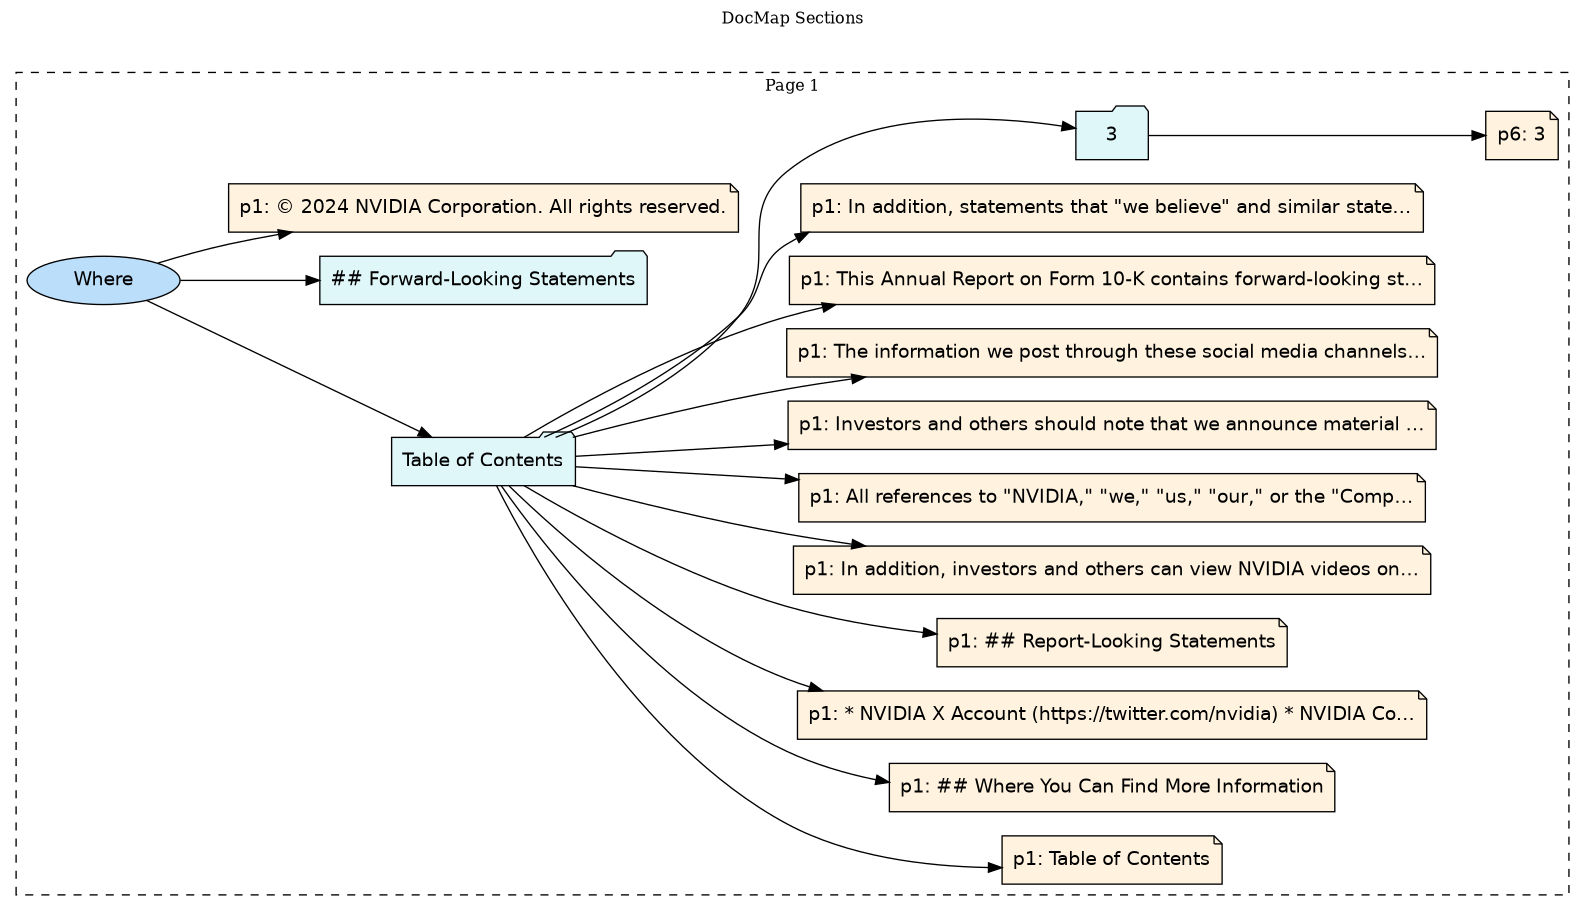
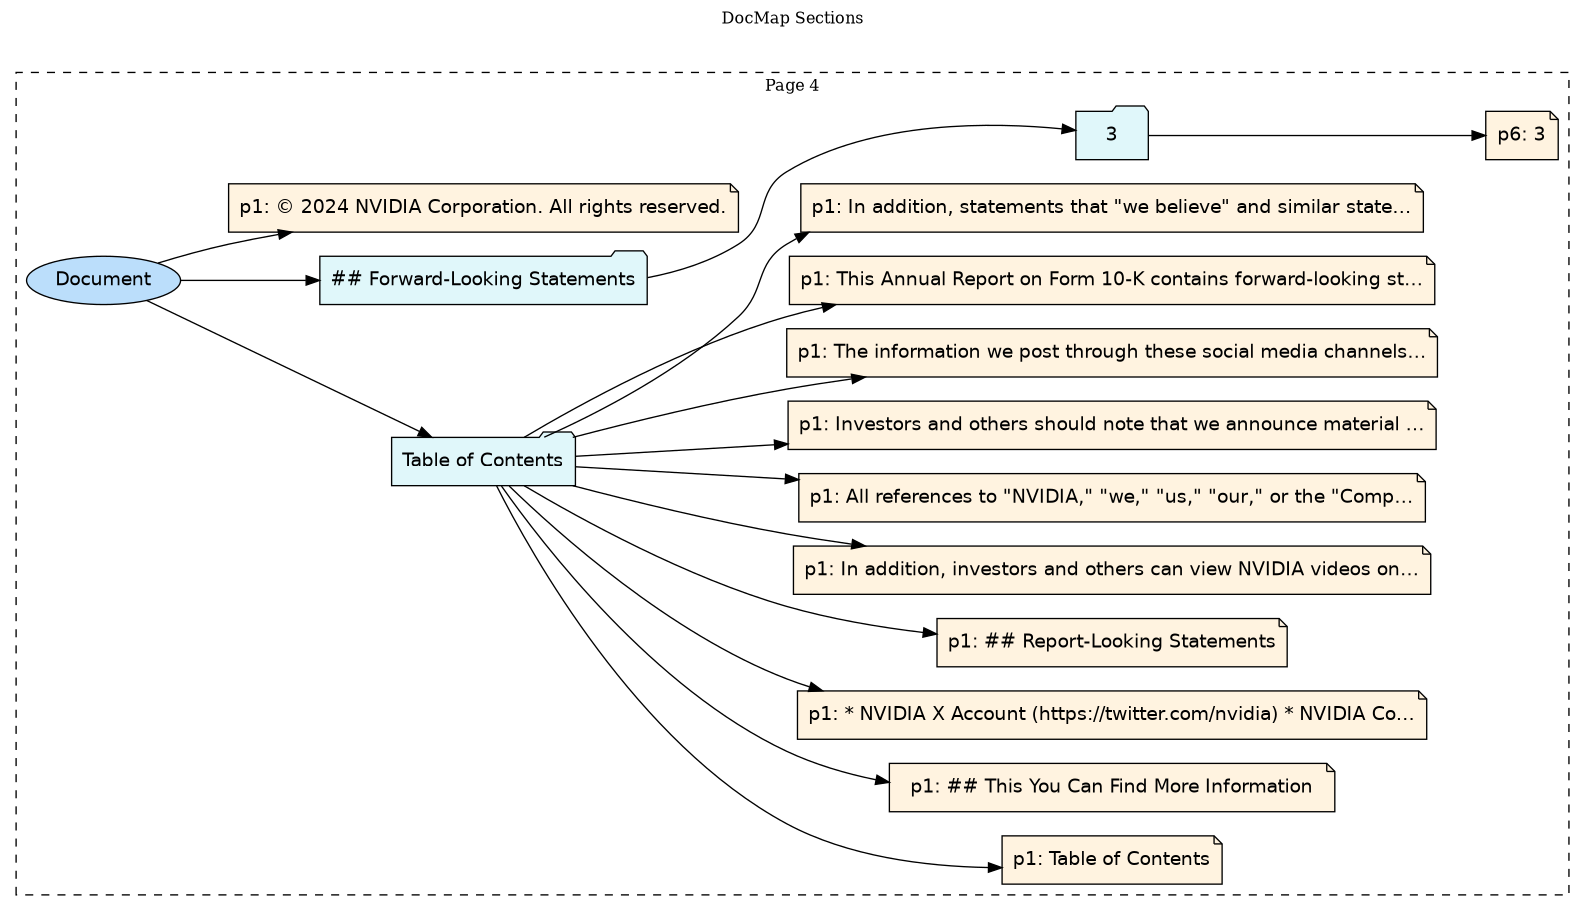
(793, 87) -> (793, 87)
(762, 210) -> (830, 151)
(104, 280) -> (104, 280)
(1112, 788) -> (1112, 788)
